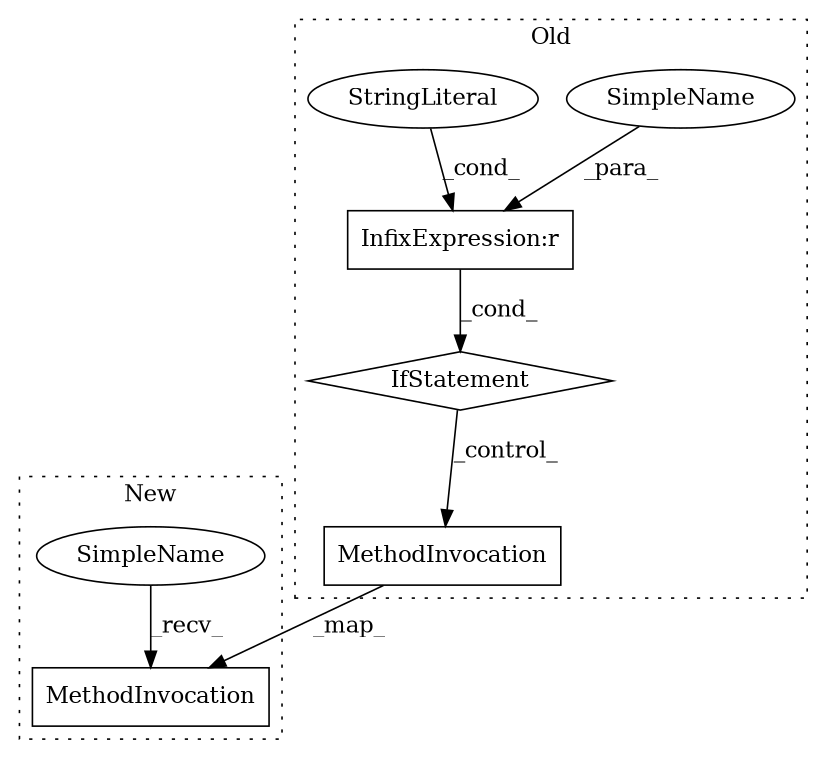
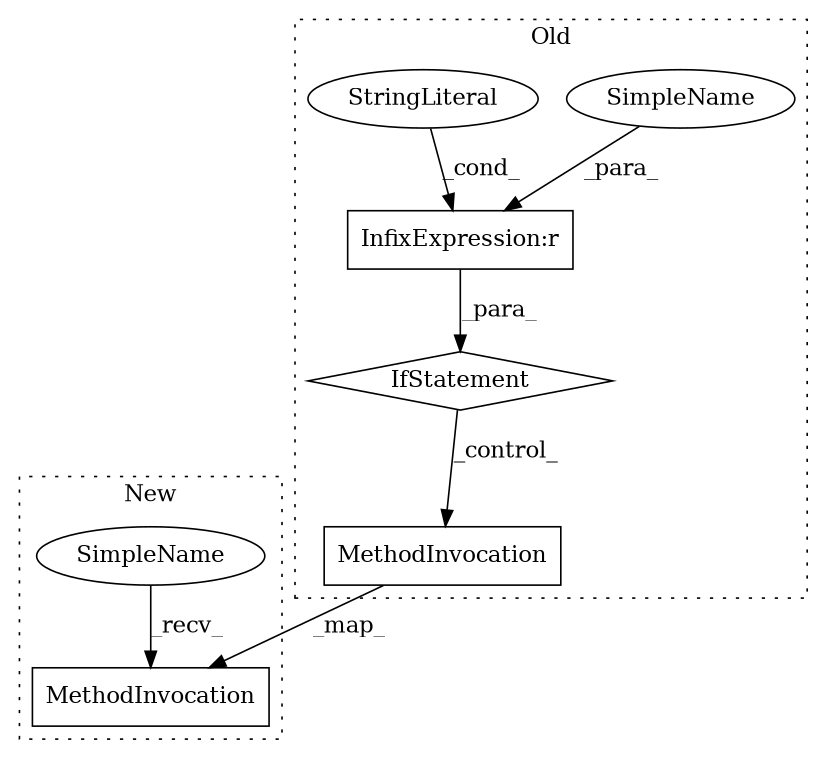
(499, 310) -> (499, 310)
